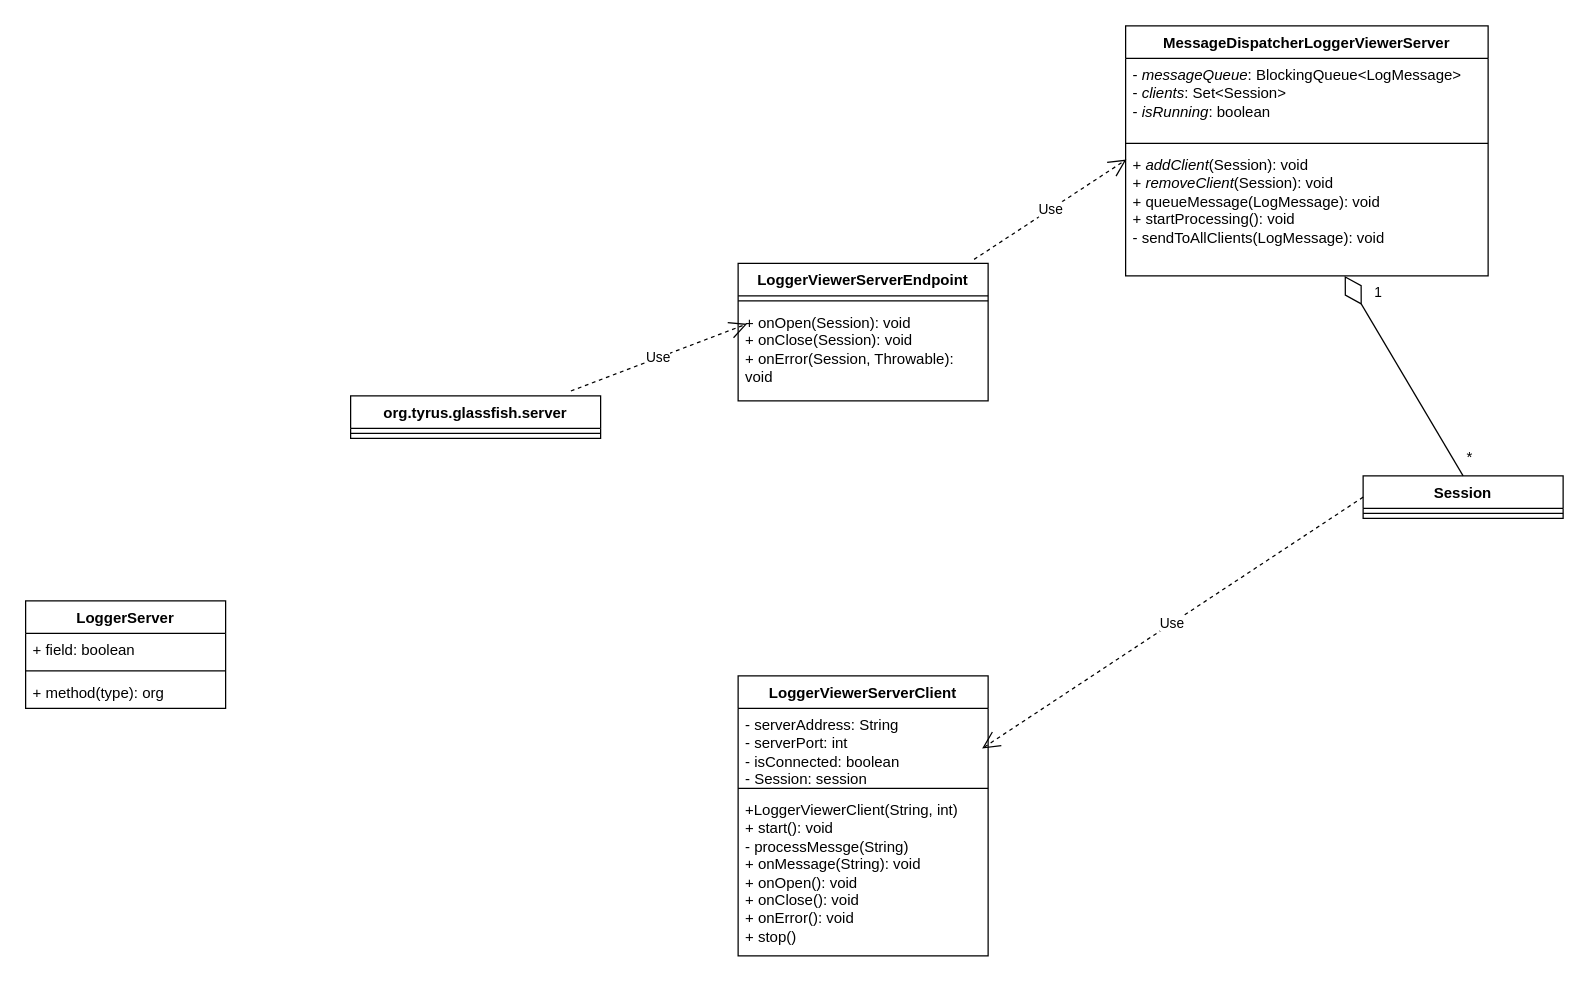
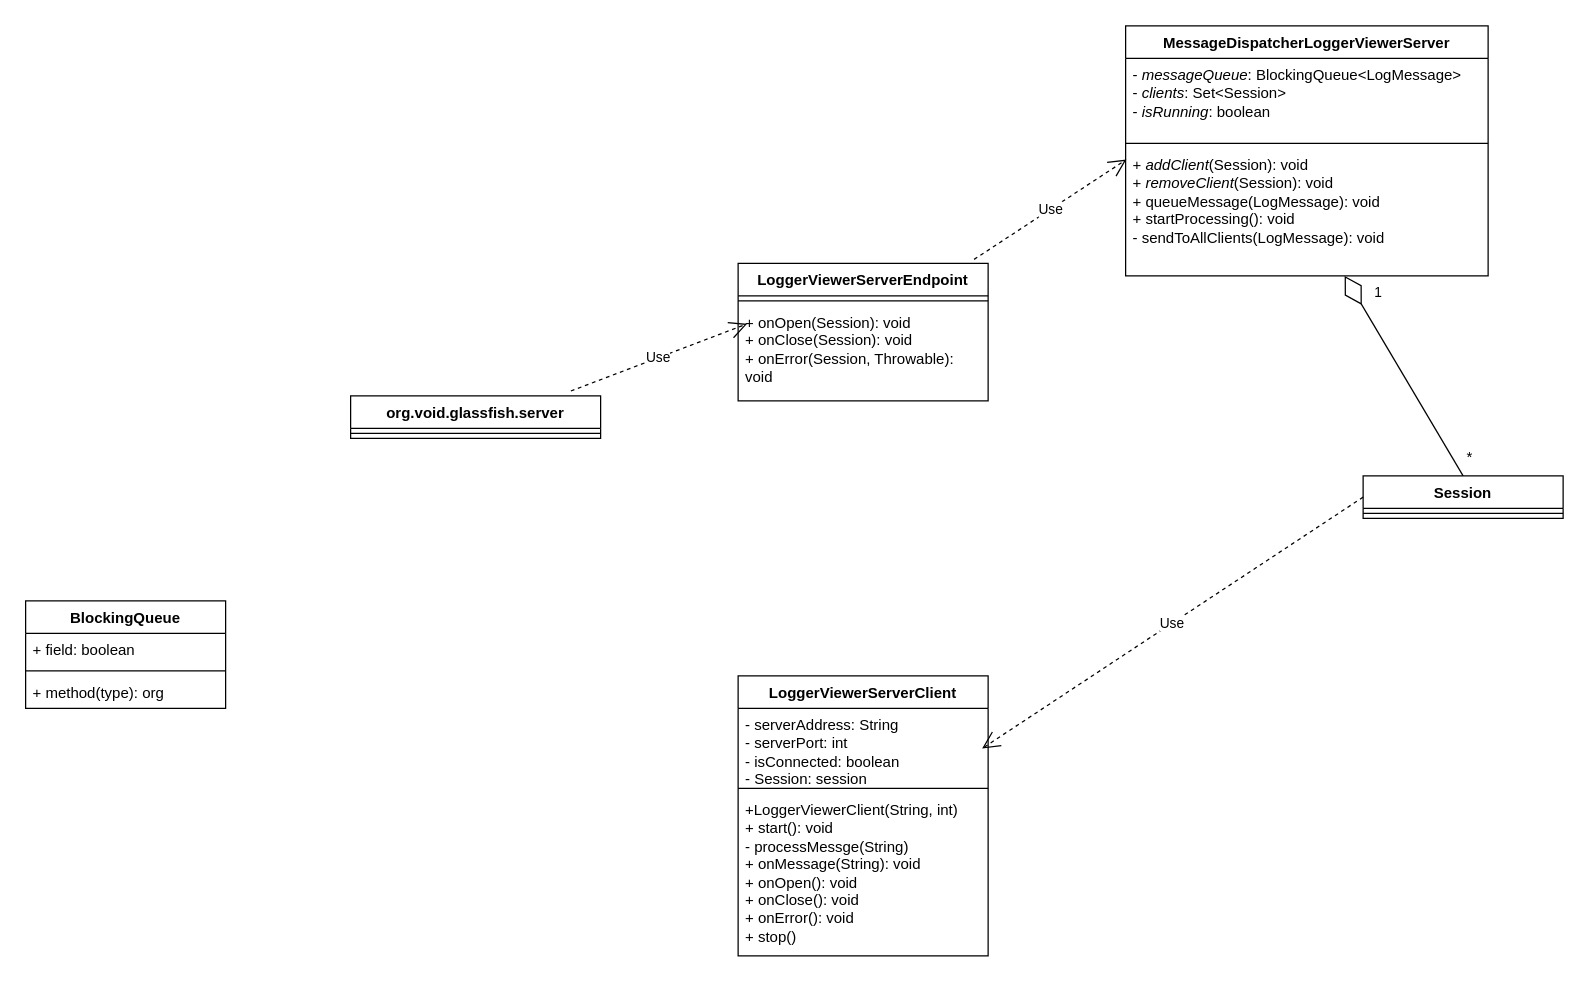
(476, 413) -> (476, 413)
(126, 618) -> (126, 618)
